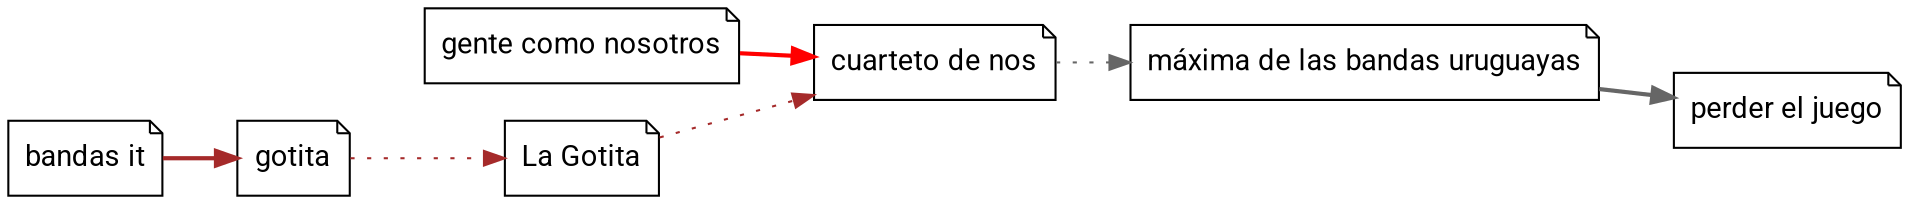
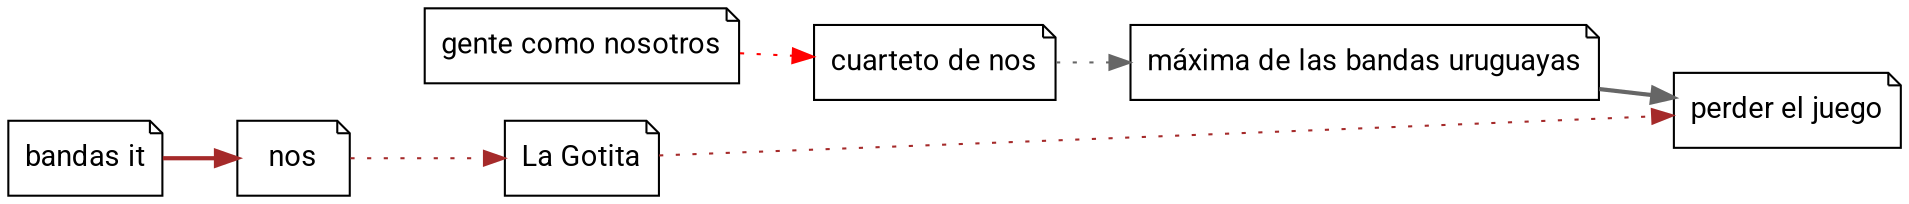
(766, 55) -> (766, 55)
(726, 119) -> (1156, 137)
(294, 158) -> (294, 158)
